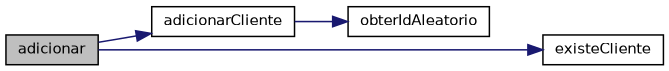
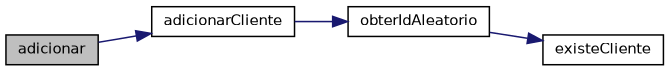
(313, 50) -> (509, 35)
